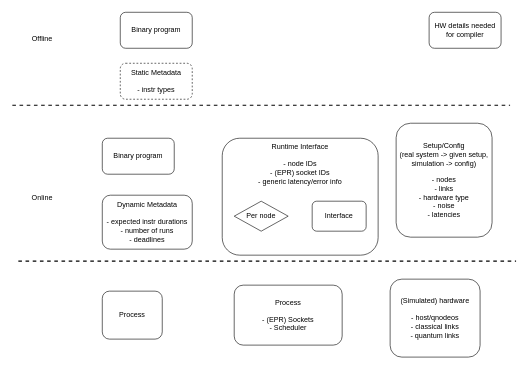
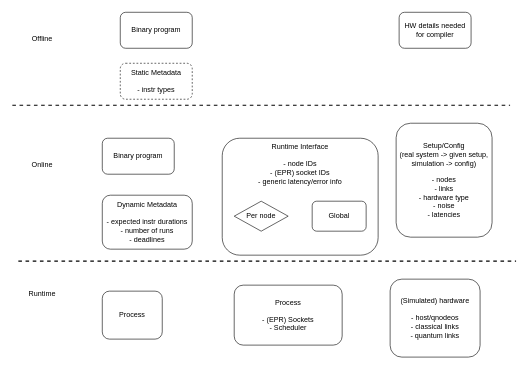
(465, 30) -> (435, 30)
(42, 198) -> (42, 165)
(339, 216) -> (339, 216)
none -> (42, 294)
